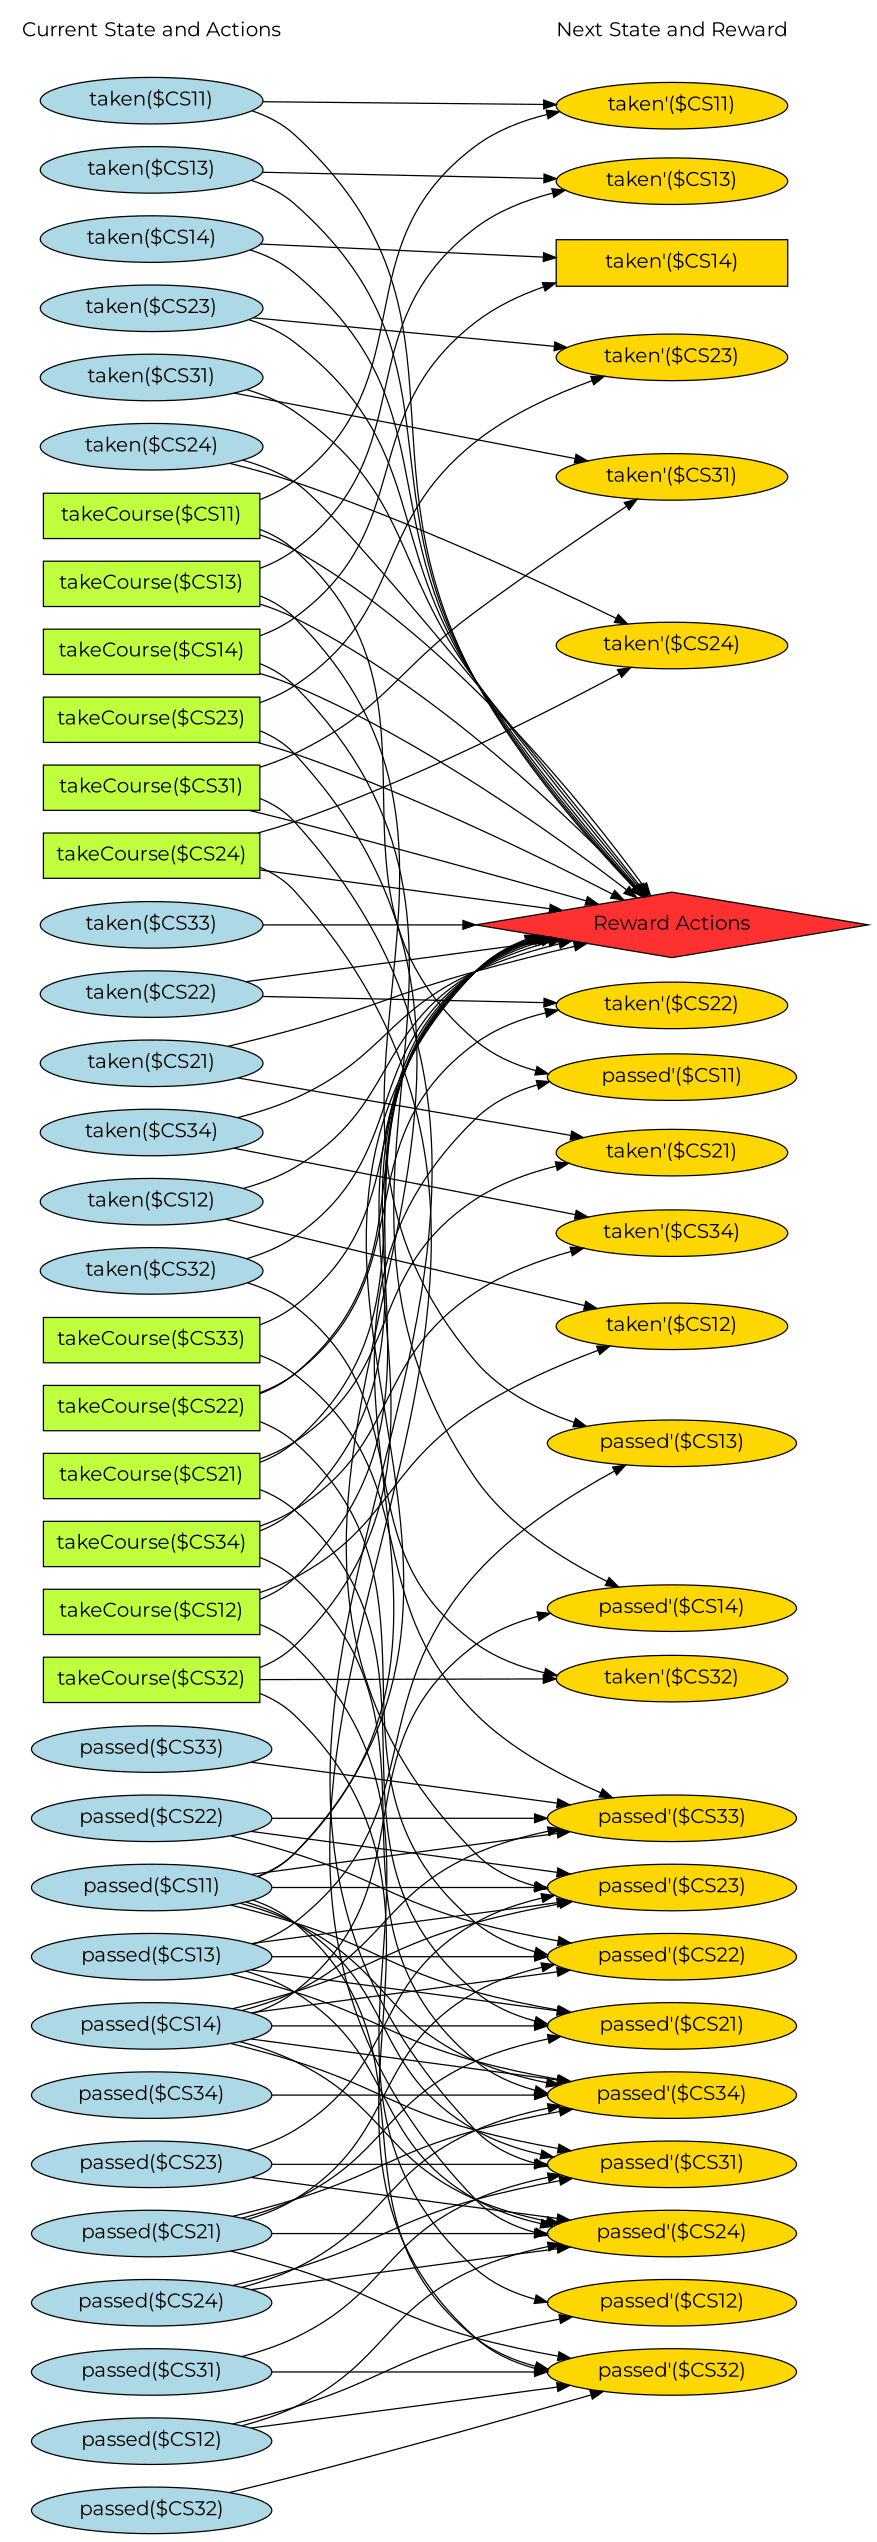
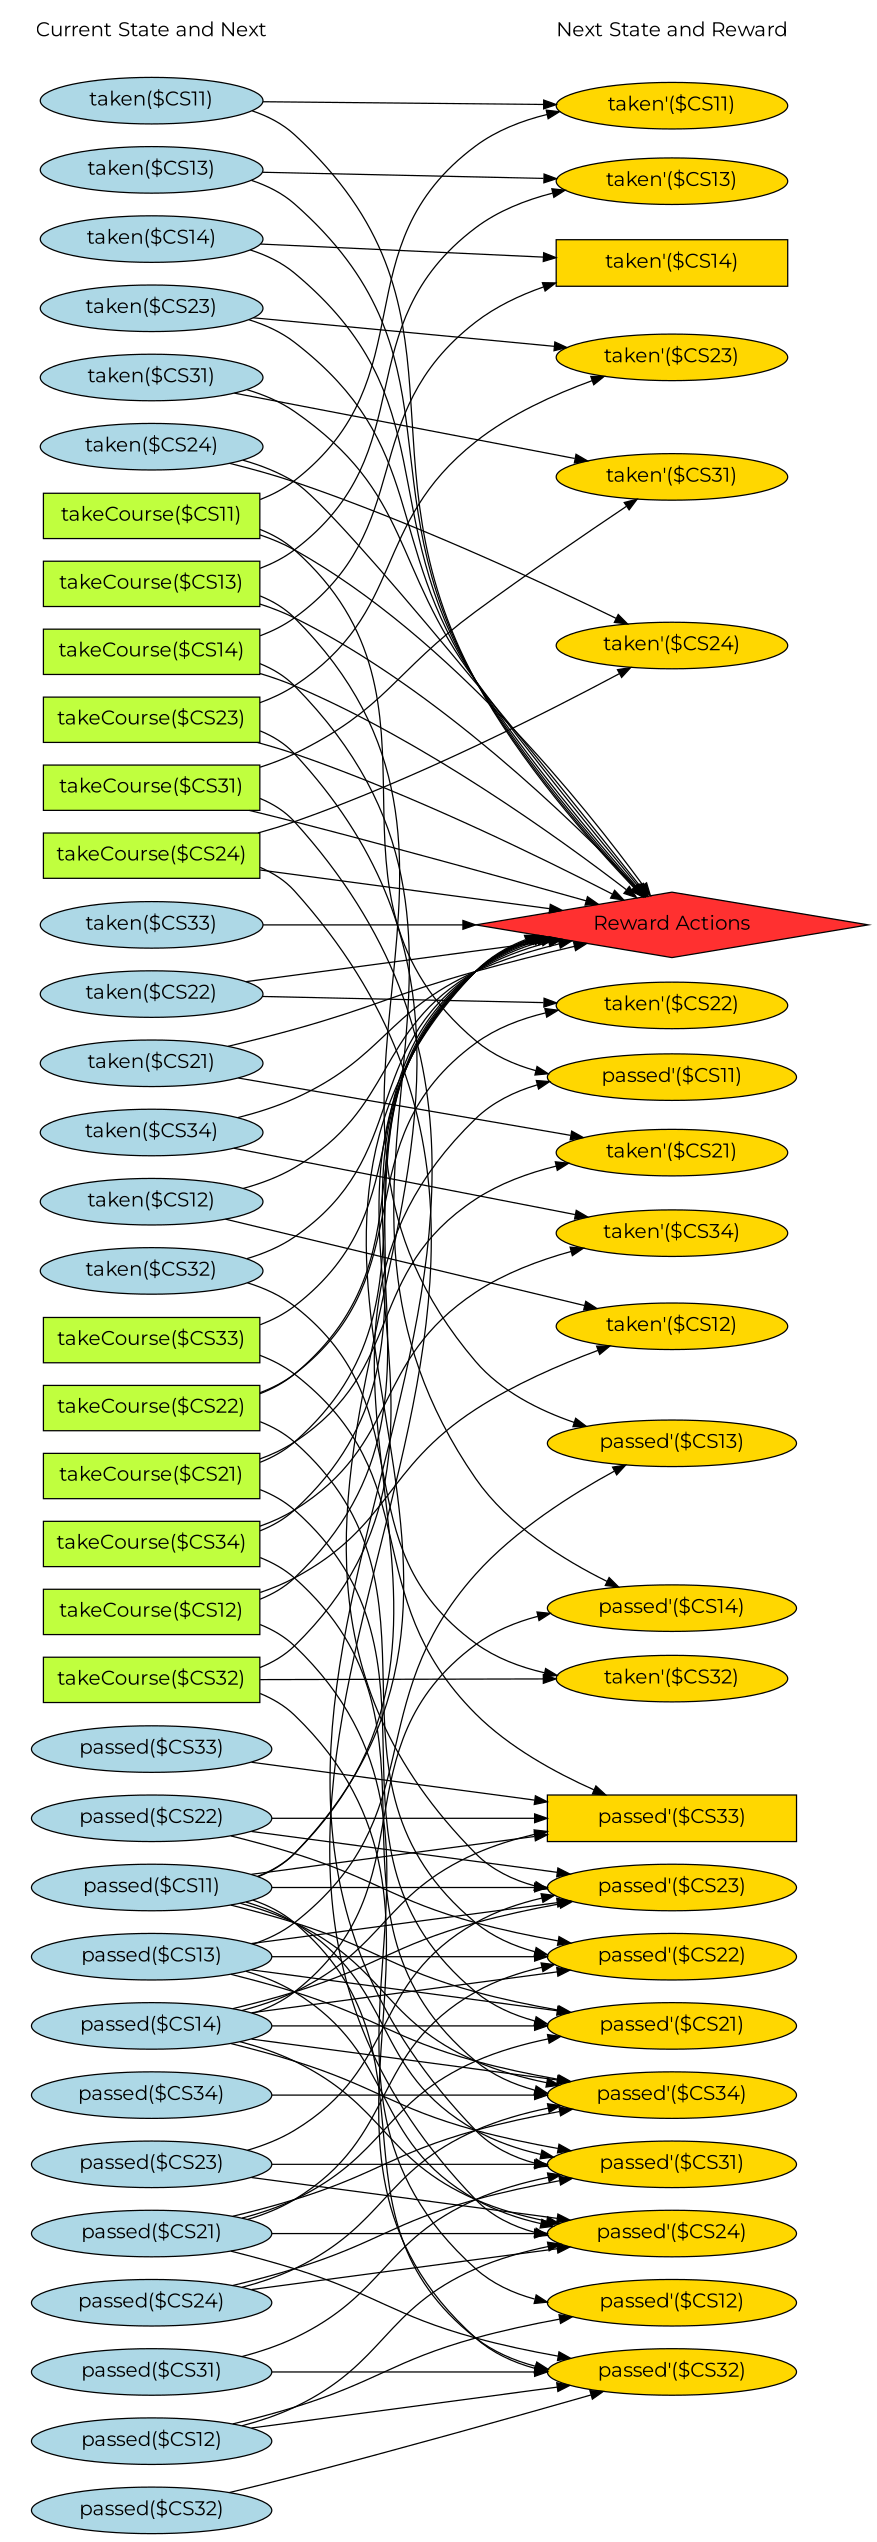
(152, 31) -> (152, 31)
(672, 1818) -> (672, 1818)
